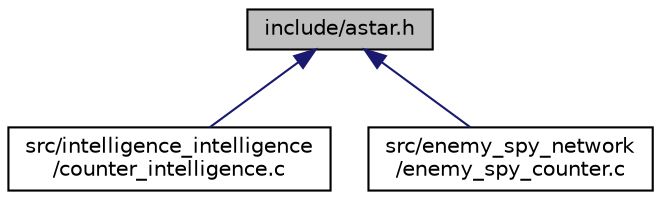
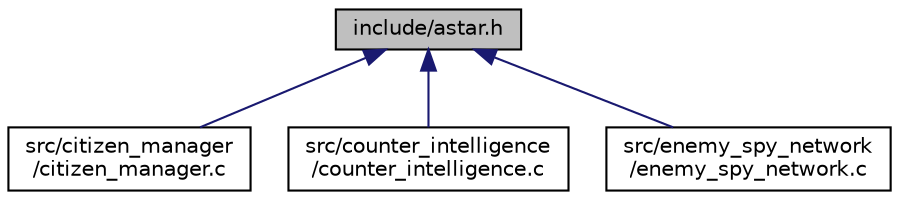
none -> (129, 159)
(169, 159) -> (428, 159)
(511, 159) -> (749, 159)
